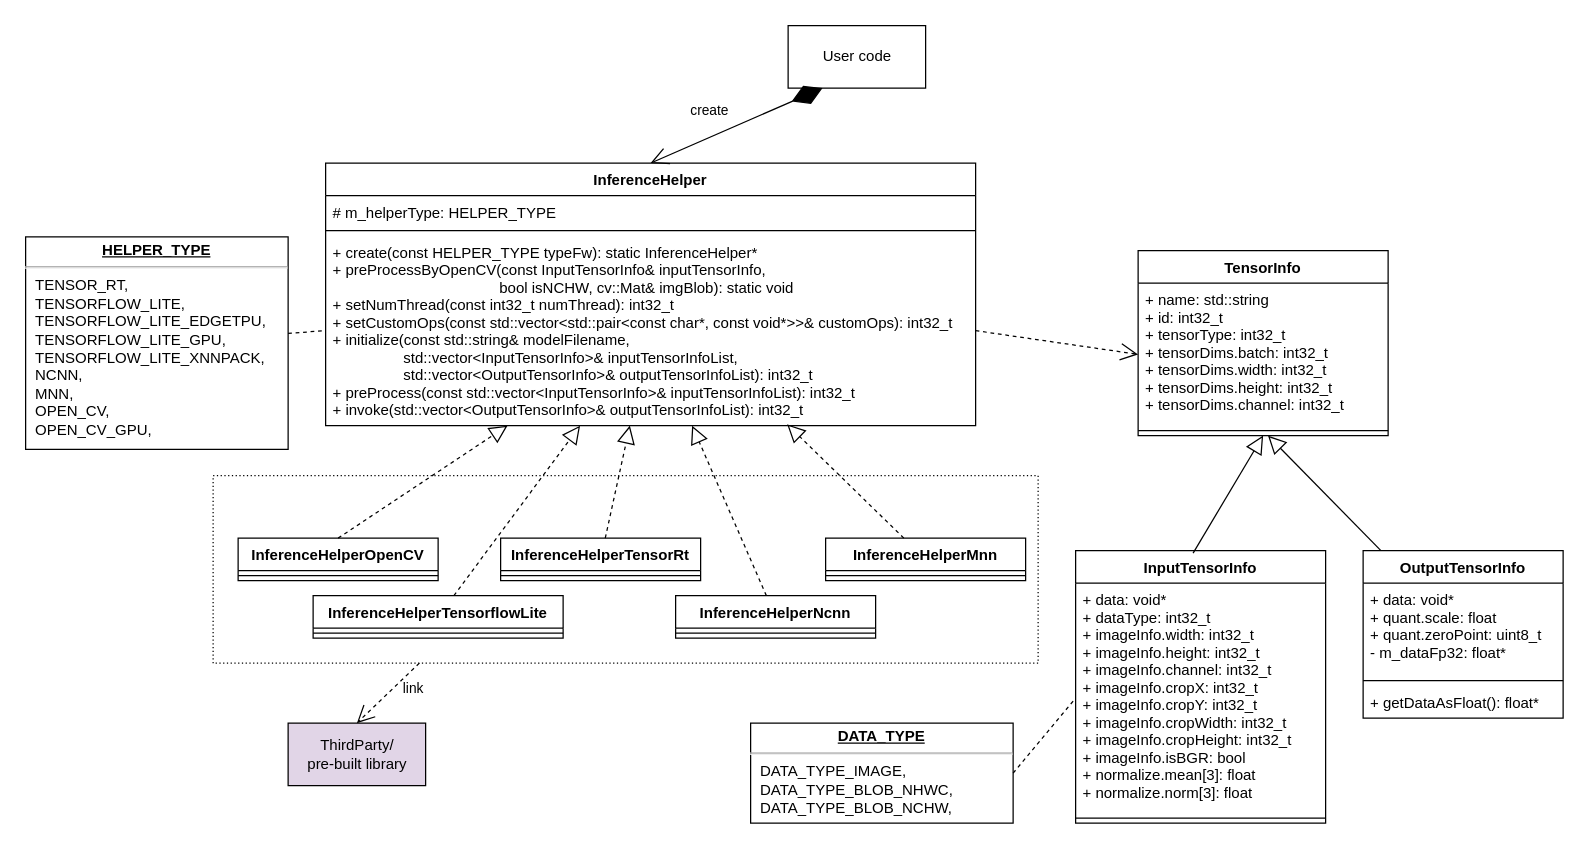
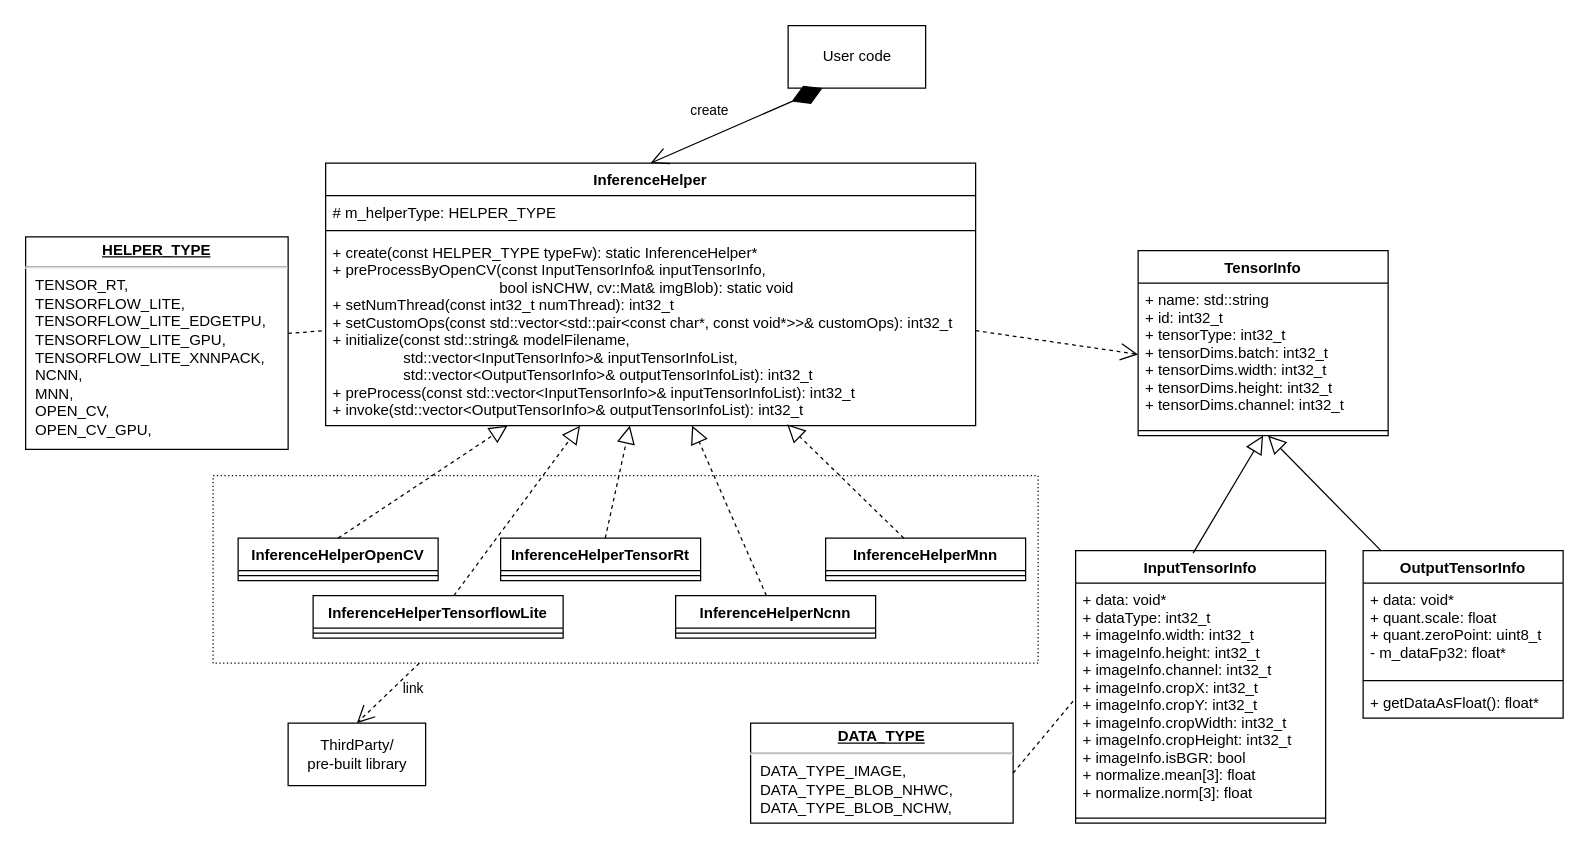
(357, 754) -> (357, 754)
